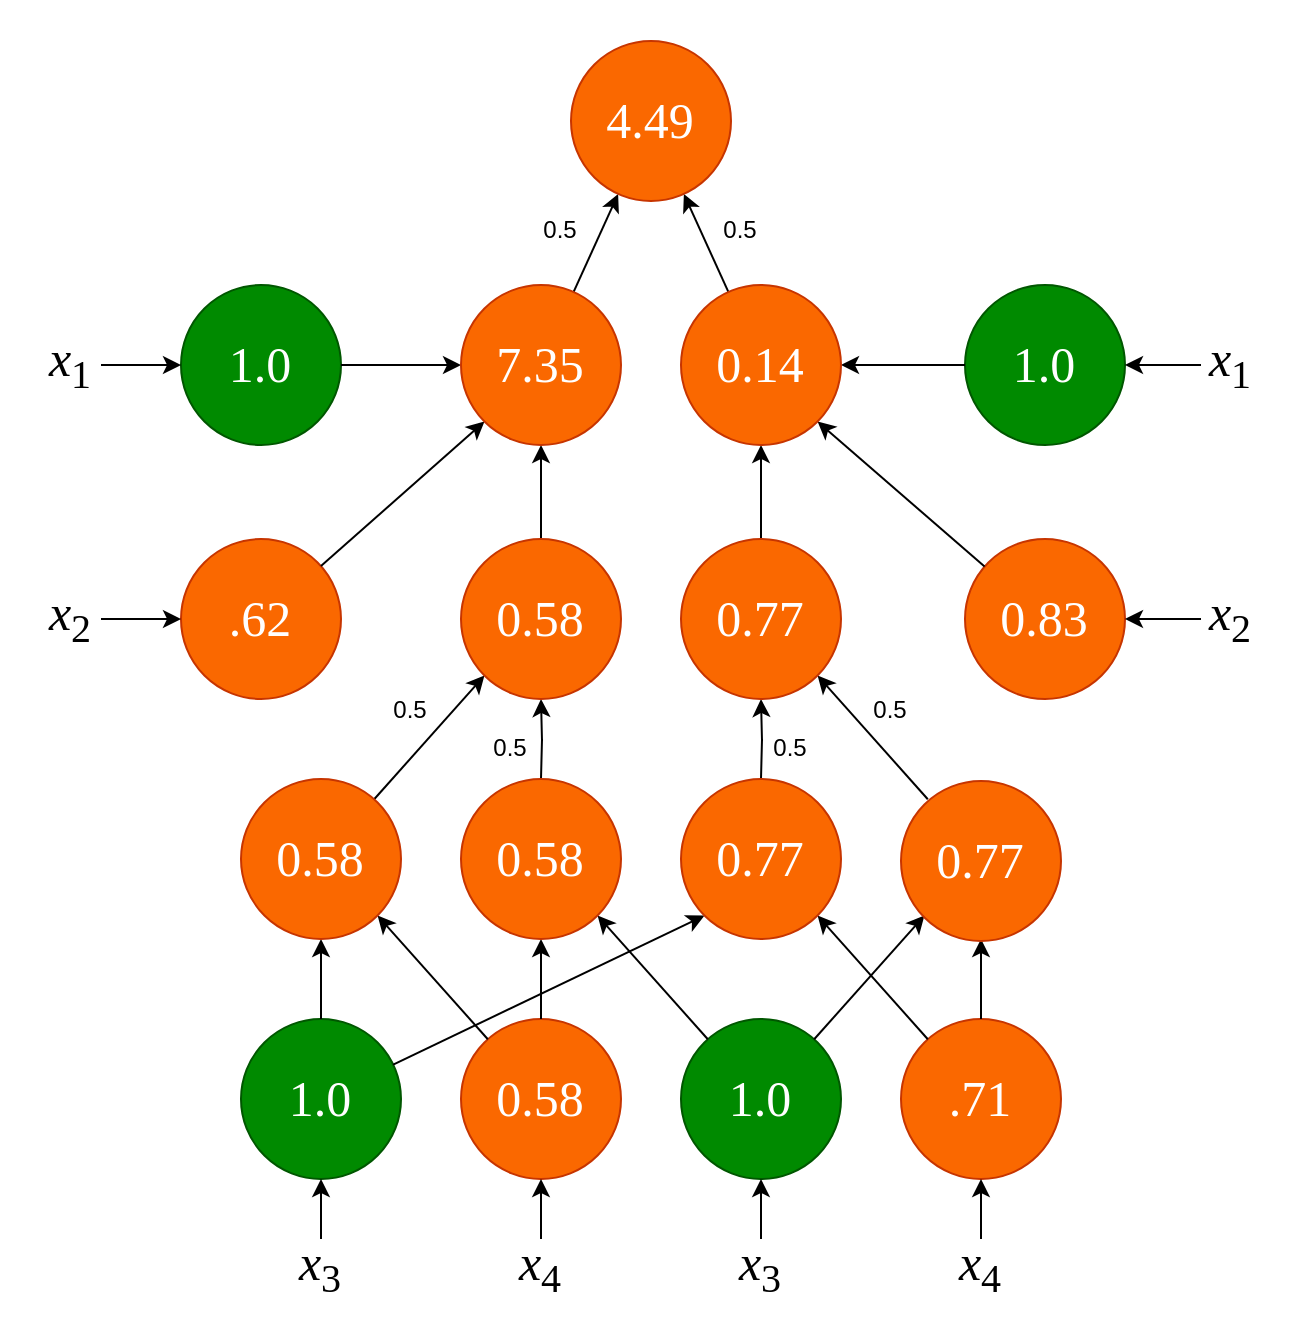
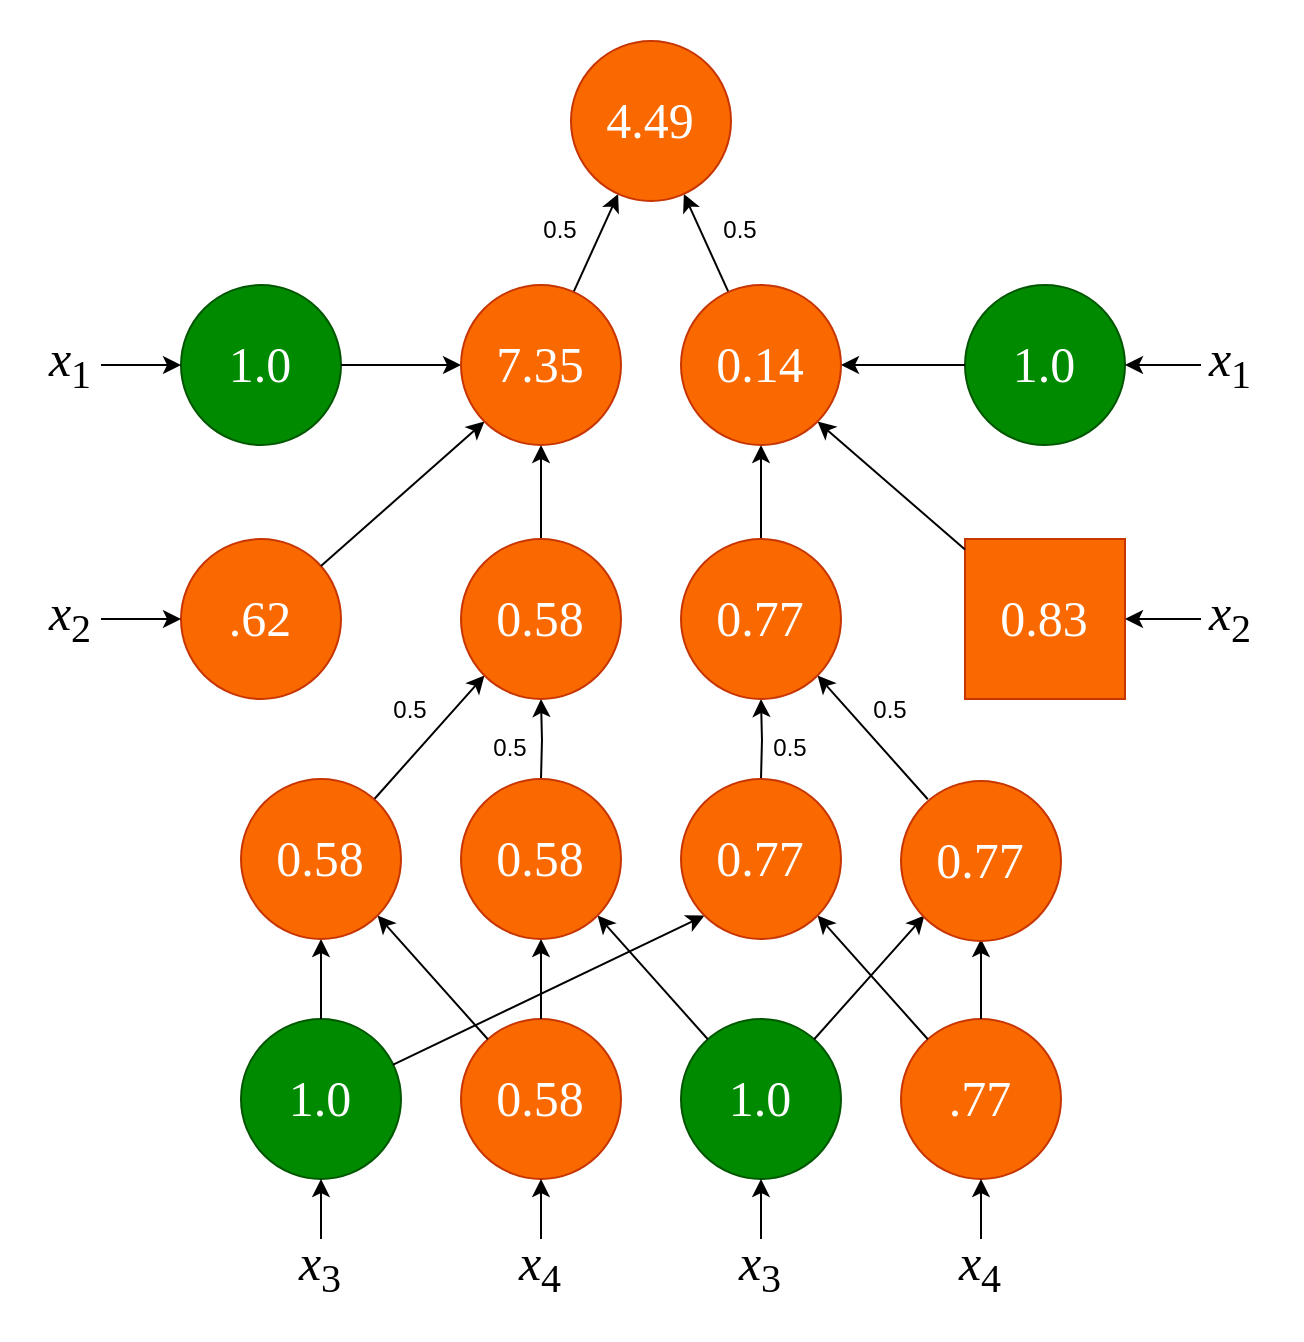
(1045, 619) -> (1045, 619)
(981, 1099) -> (981, 1099)
